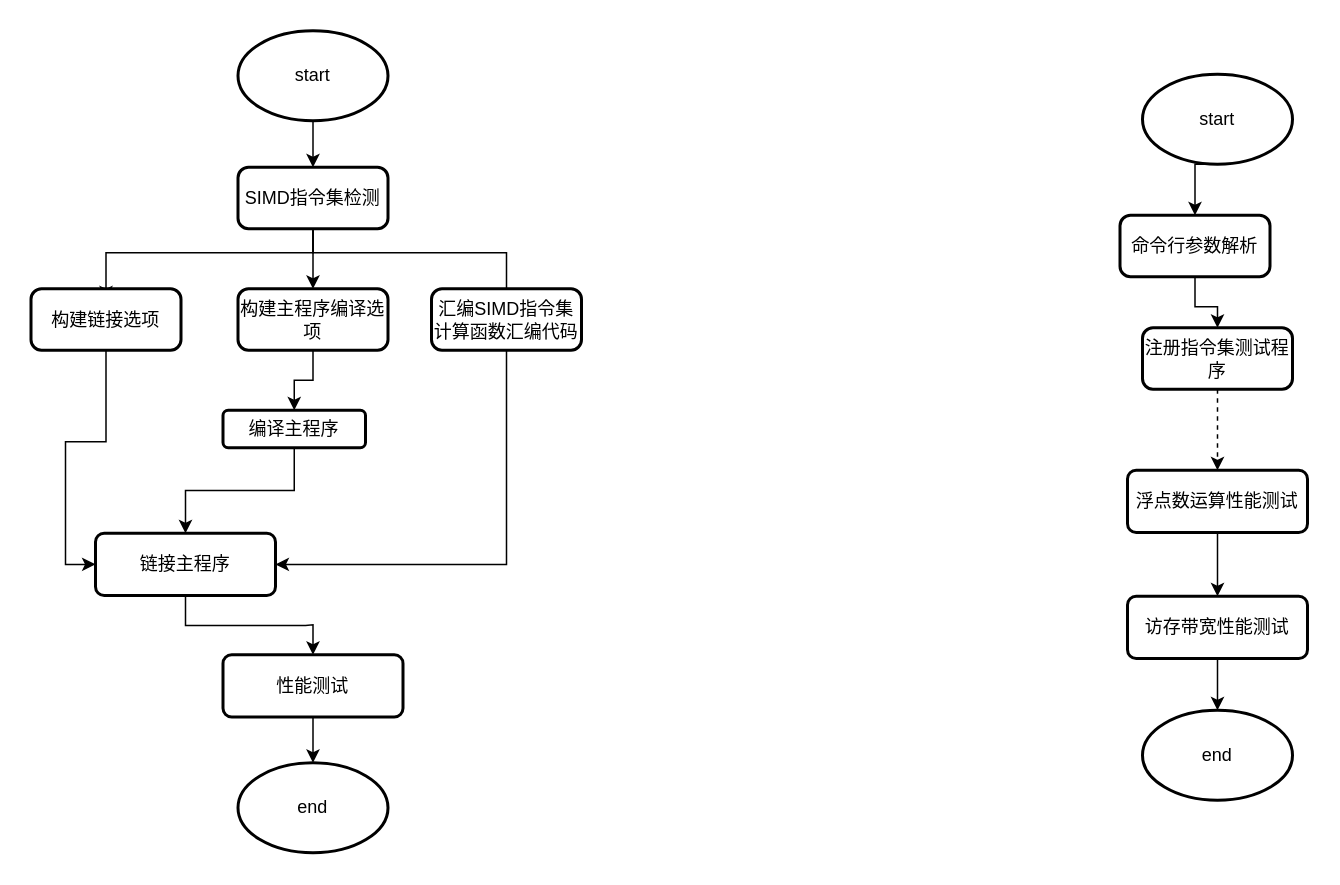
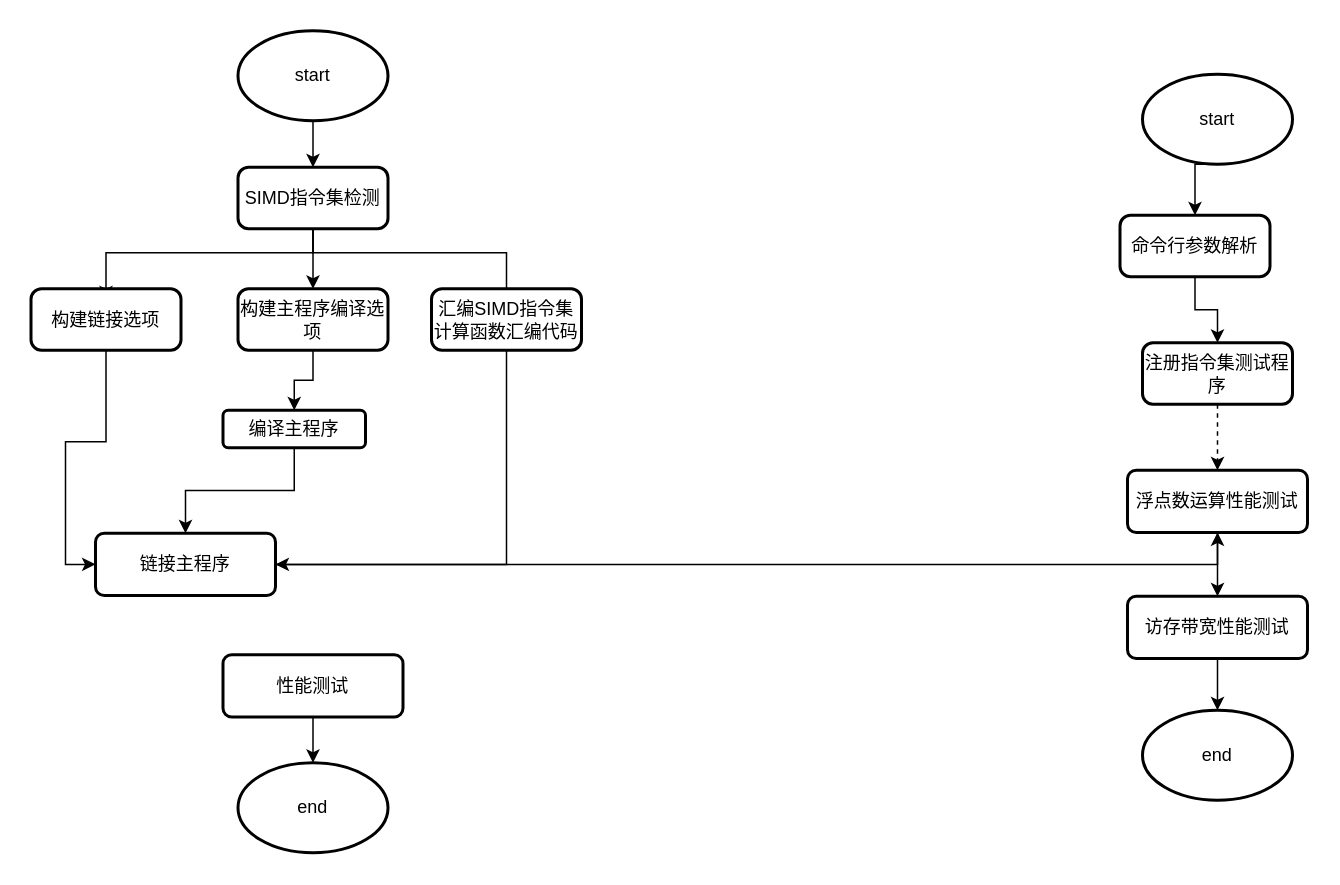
(1217, 359) -> (1217, 374)
(243, 626) -> (862, 564)
